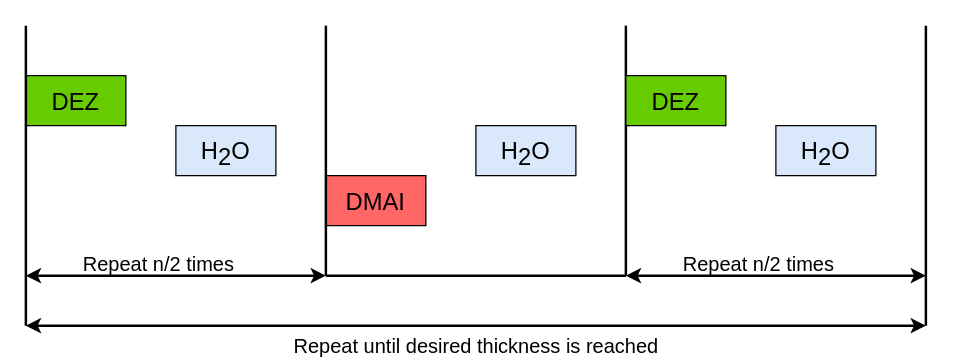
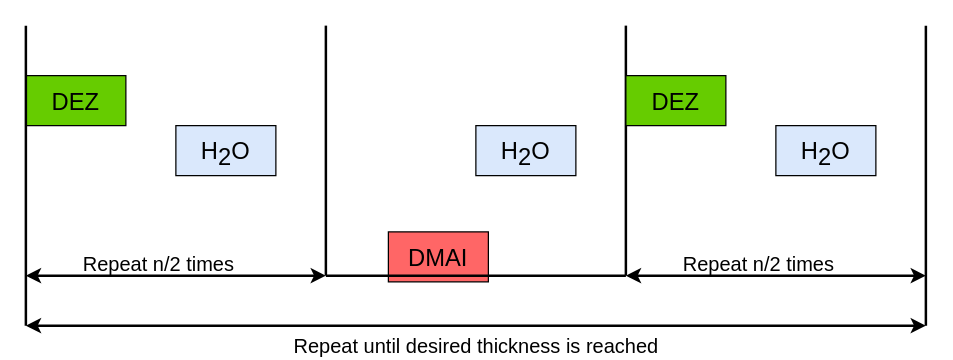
(376, 201) -> (438, 257)
